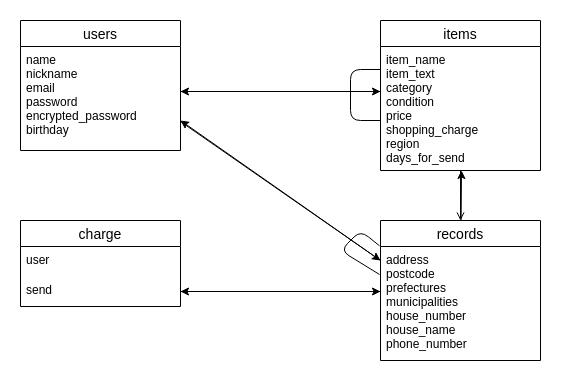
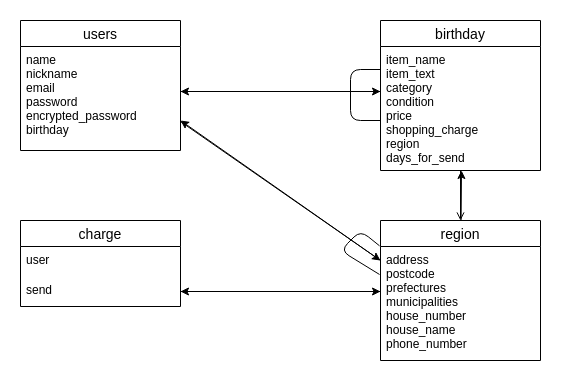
(460, 34) -> (460, 34)
(460, 234) -> (460, 234)
